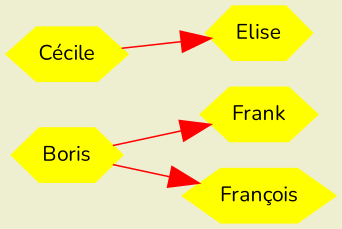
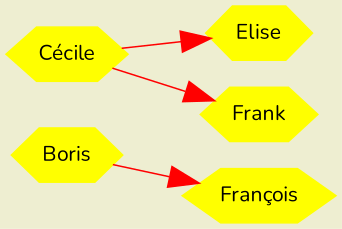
(147, 138) -> (149, 80)
